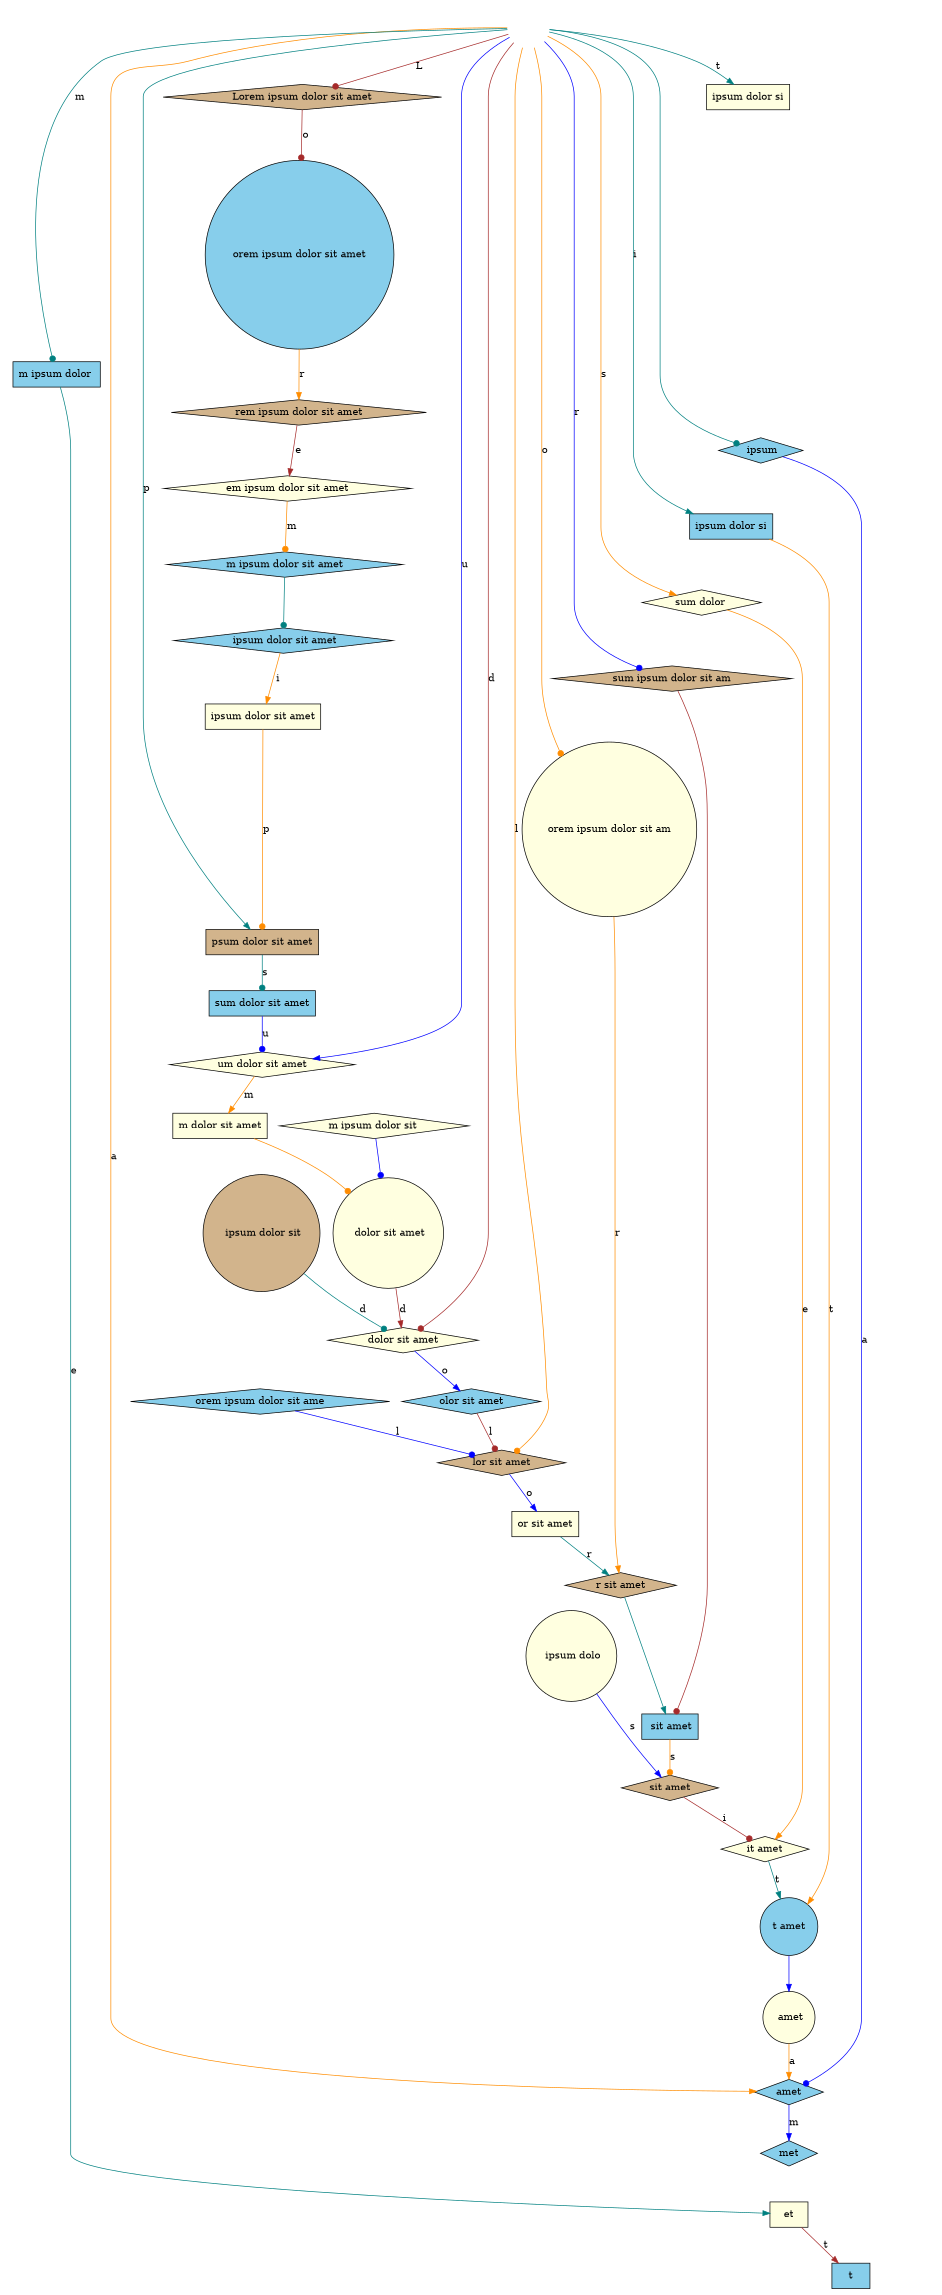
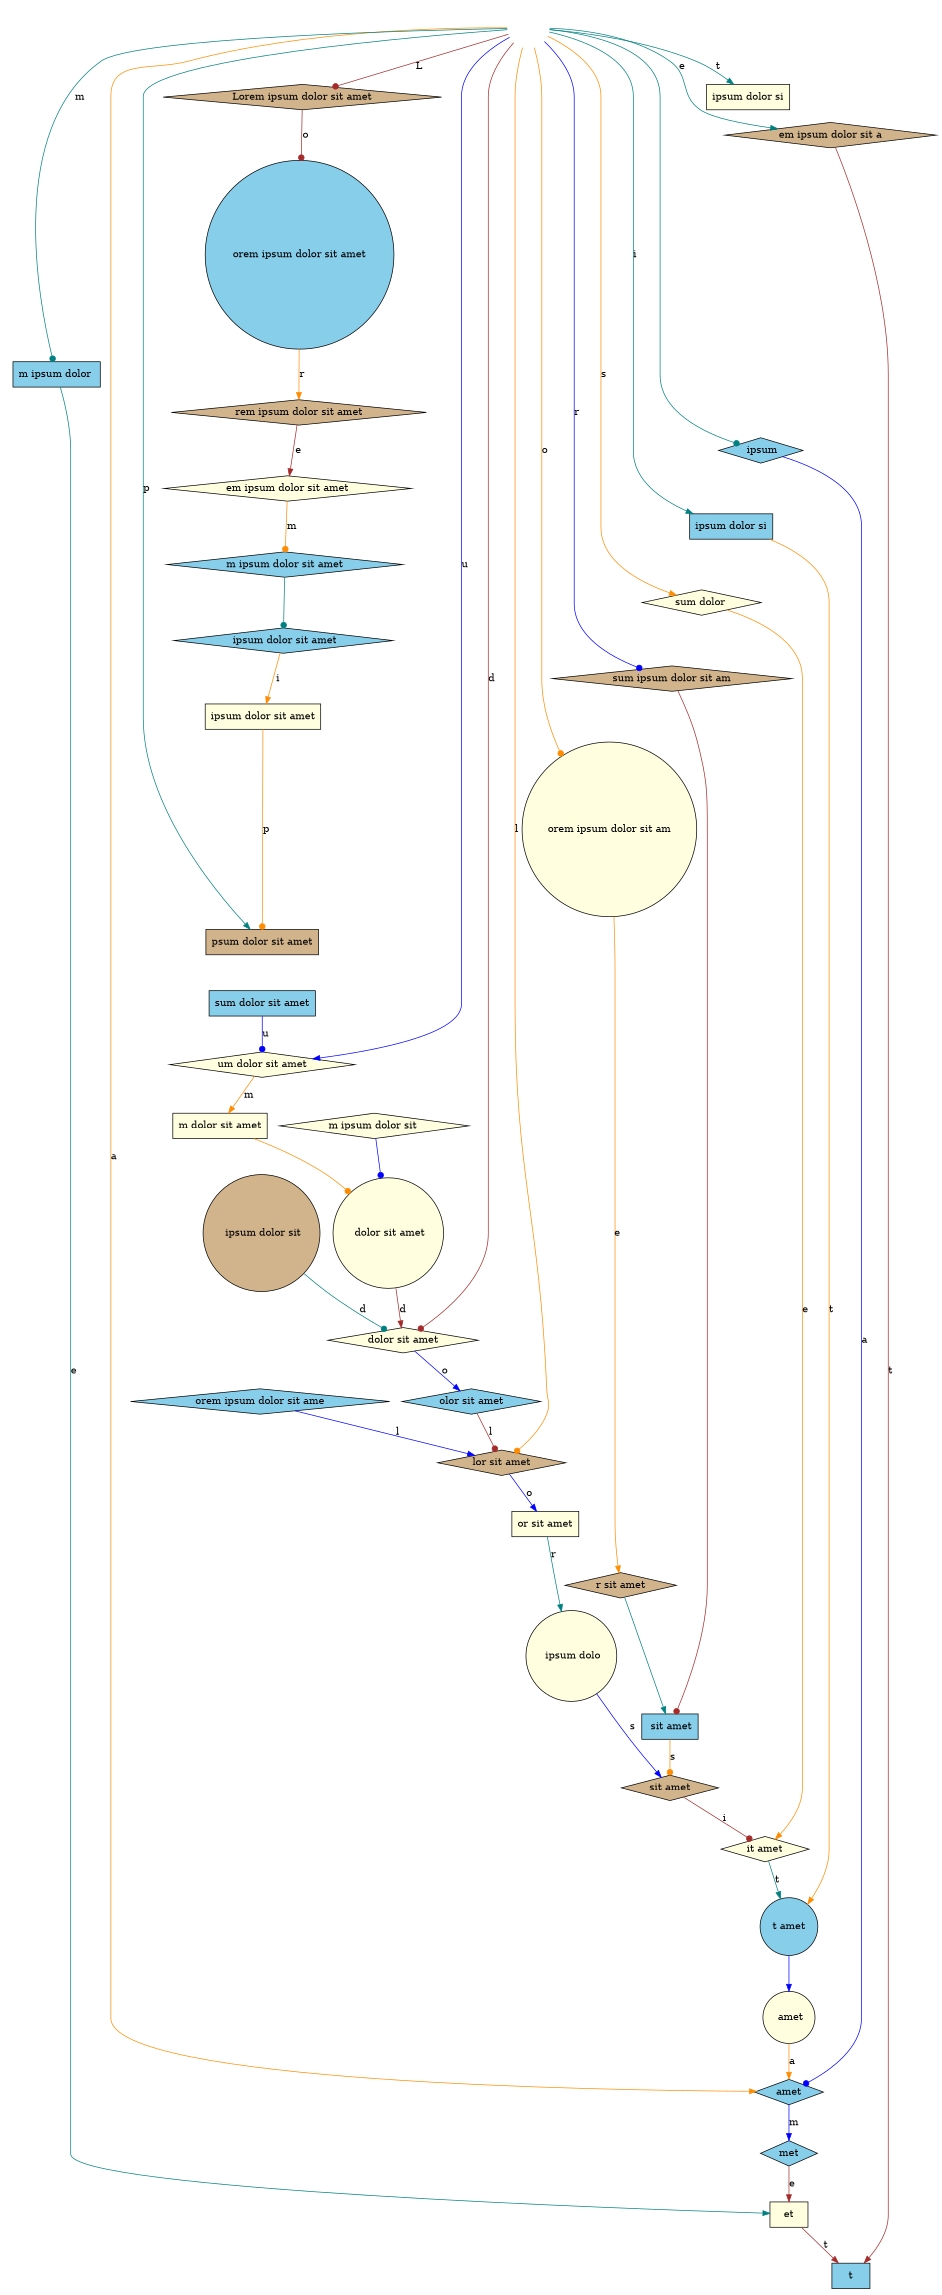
none -> (830, 135)
(262, 970) -> none
(617, 1233) -> (617, 1233)
(382, 1432) -> (382, 1432)
(582, 1554) -> (553, 1571)
none -> (789, 2180)
